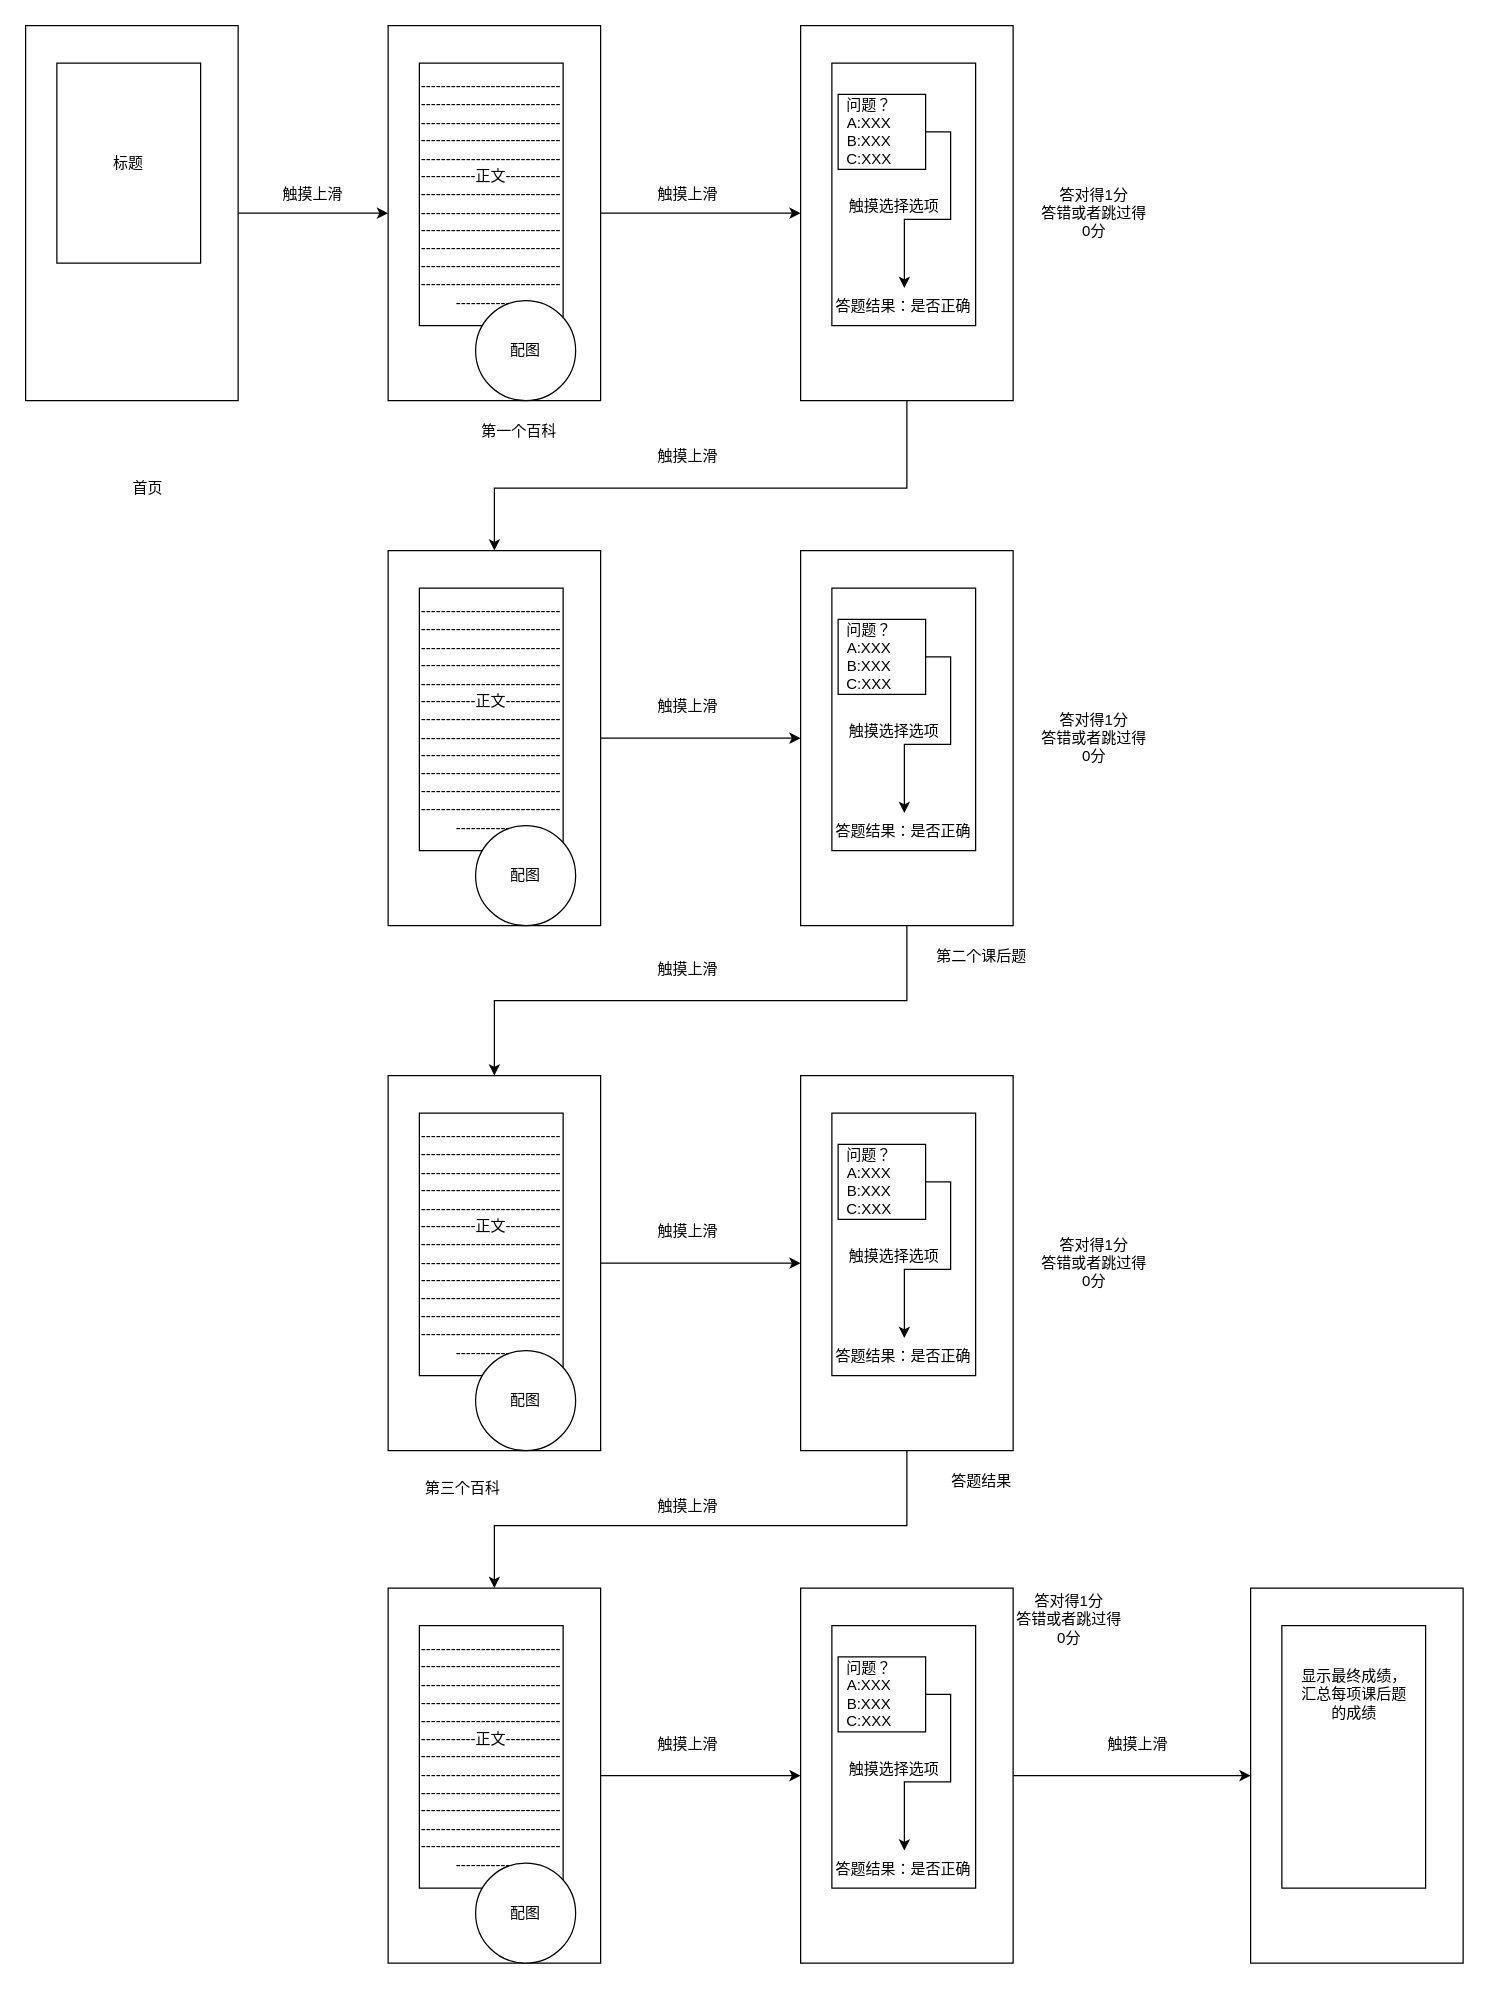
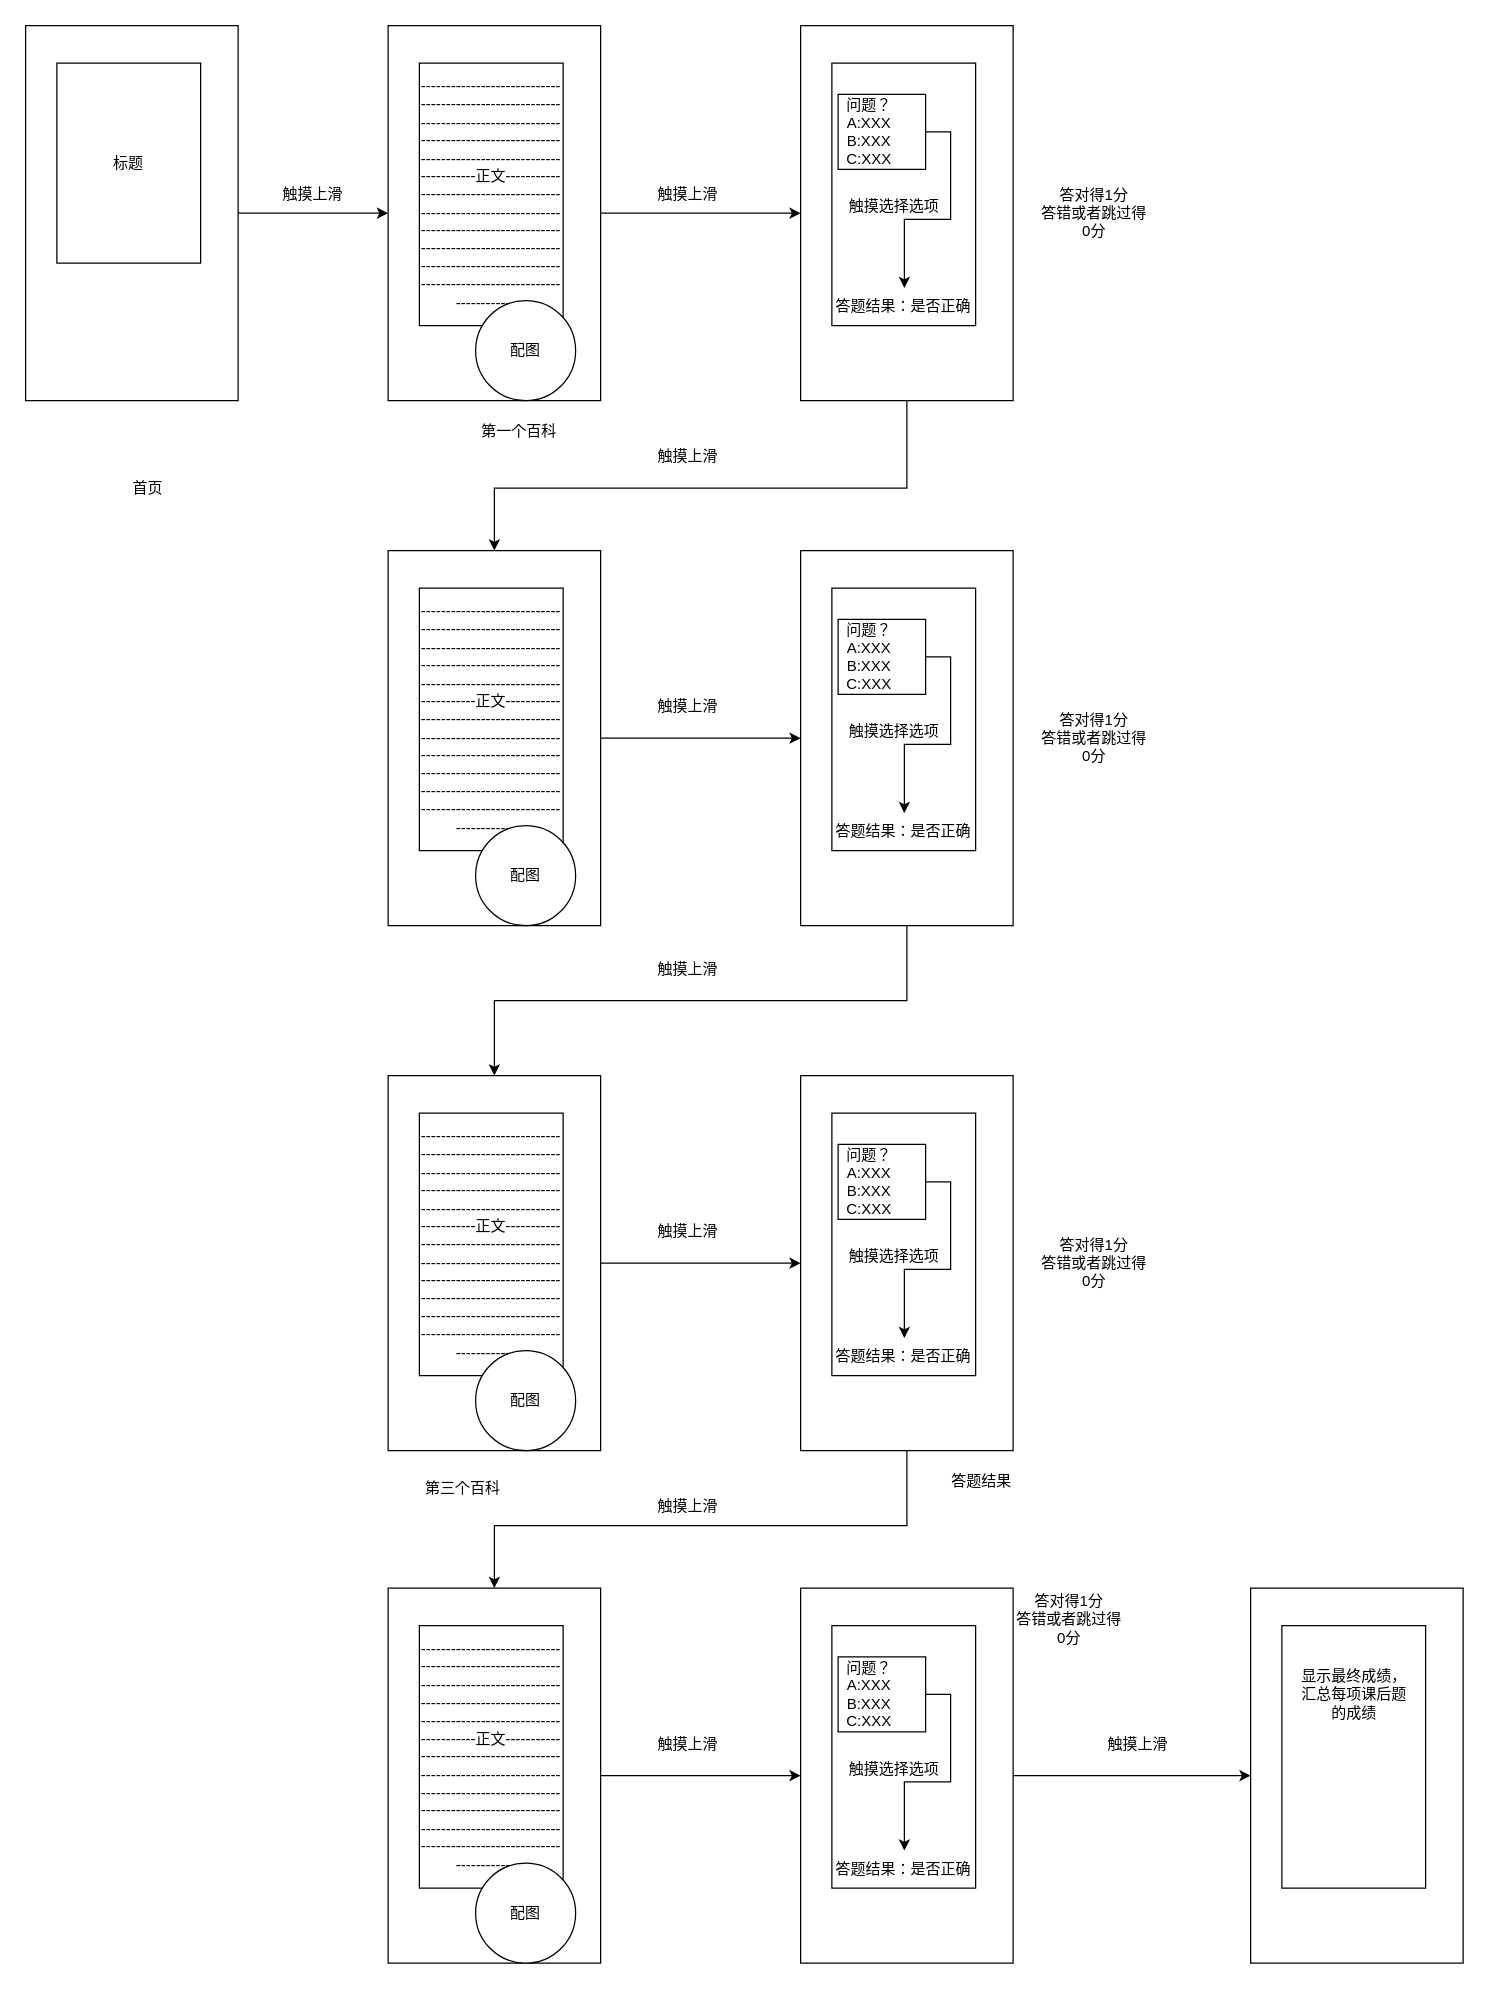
(982, 957) -> none
